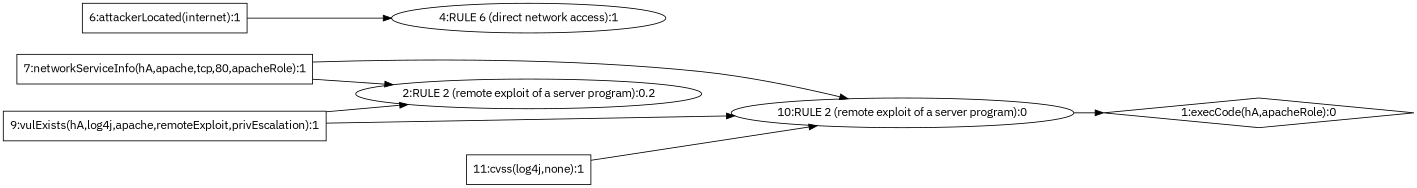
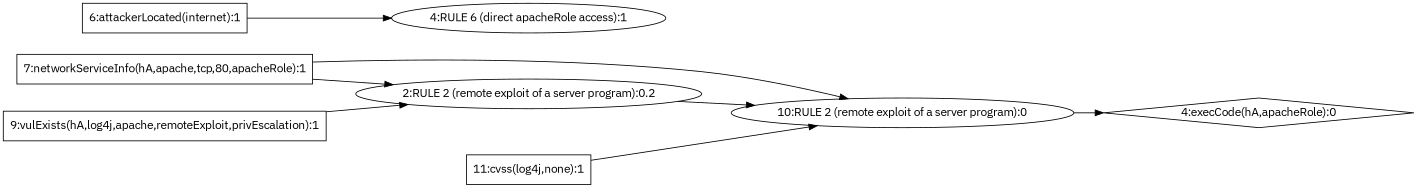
(529, 18) -> (529, 18)
(1259, 113) -> (1259, 113)
(526, 120) -> (712, 103)
